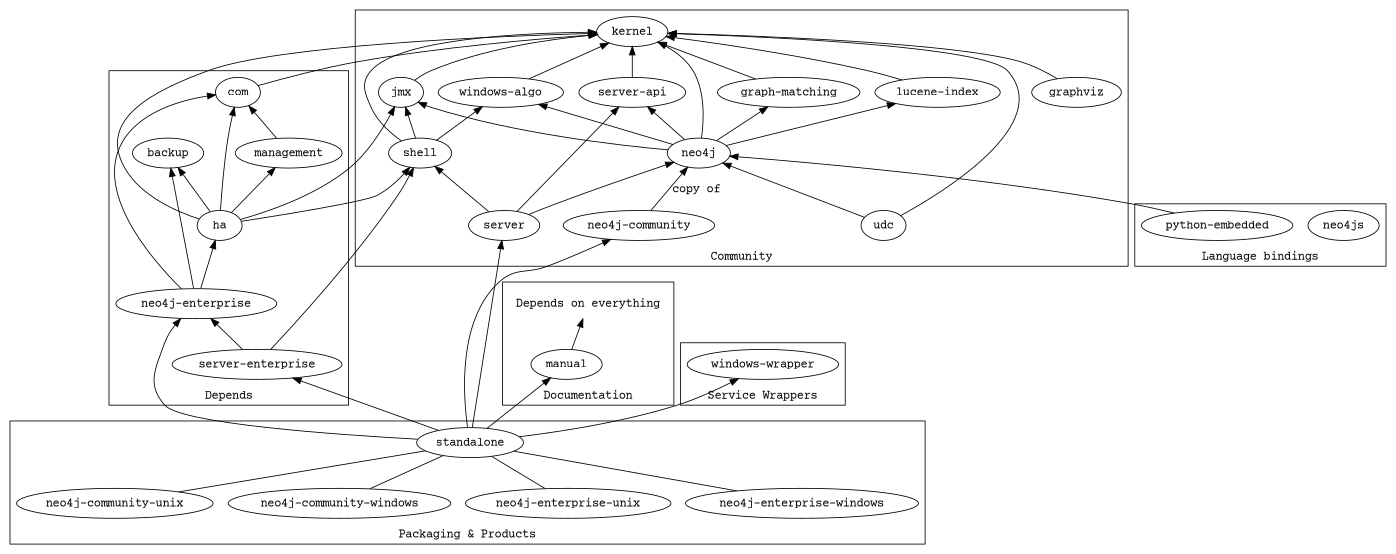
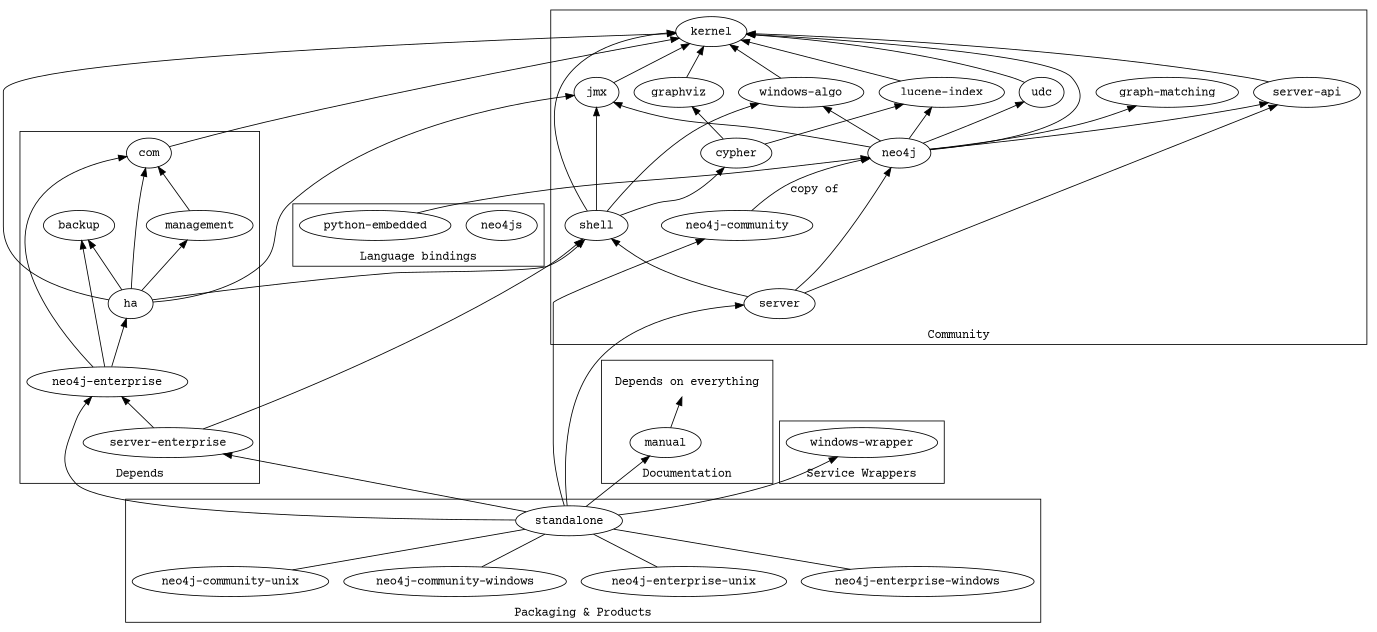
(711, 62) -> none
none -> (736, 153)
(798, 192) -> (970, 125)
